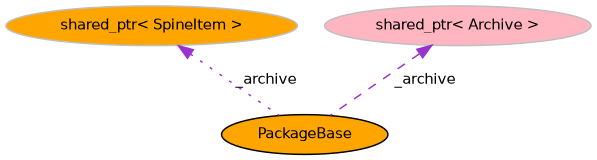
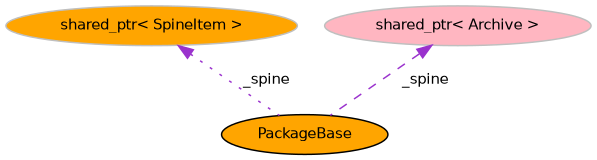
(264, 80) -> (264, 80)
(423, 80) -> (423, 80)
